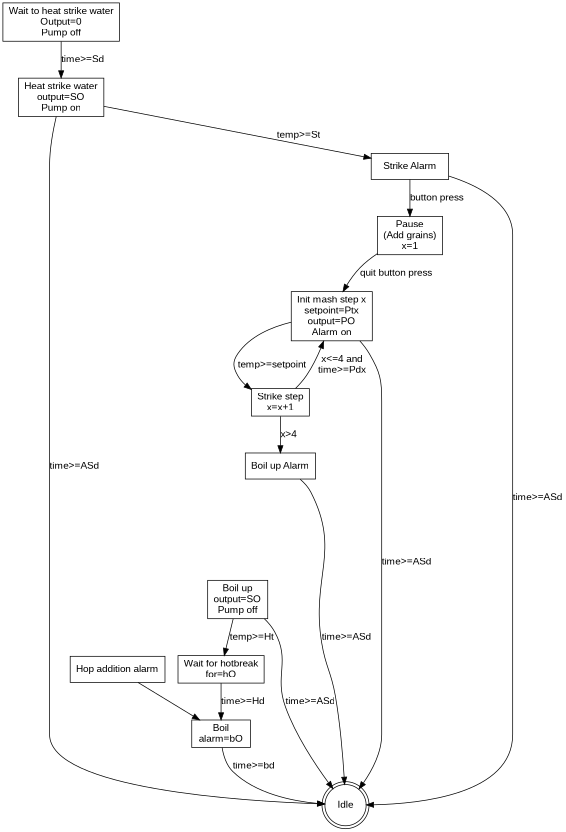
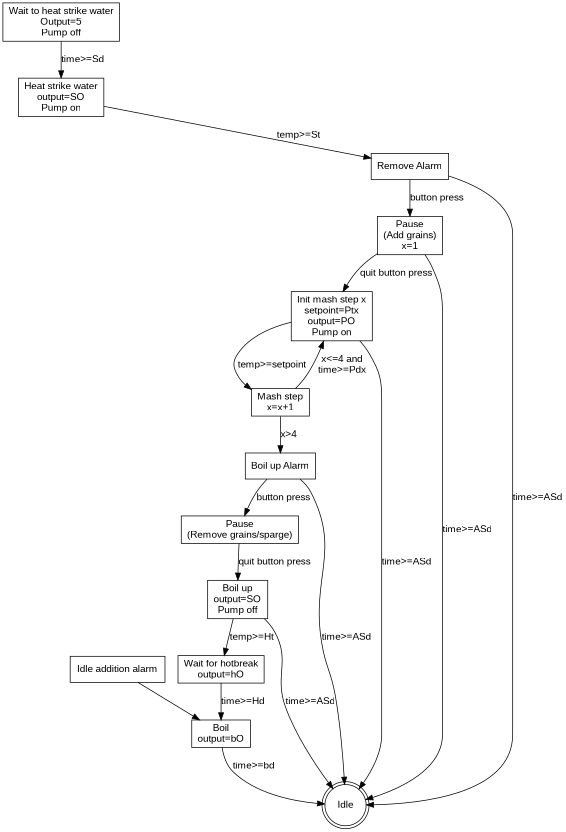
(61, 22) -> (61, 22)
(410, 166) -> (410, 166)
(332, 316) -> (332, 316)
(280, 402) -> (280, 402)
none -> (240, 530)
(50, 569) -> (442, 543)
(118, 669) -> (118, 669)
(221, 669) -> (221, 669)
(221, 734) -> (221, 734)
